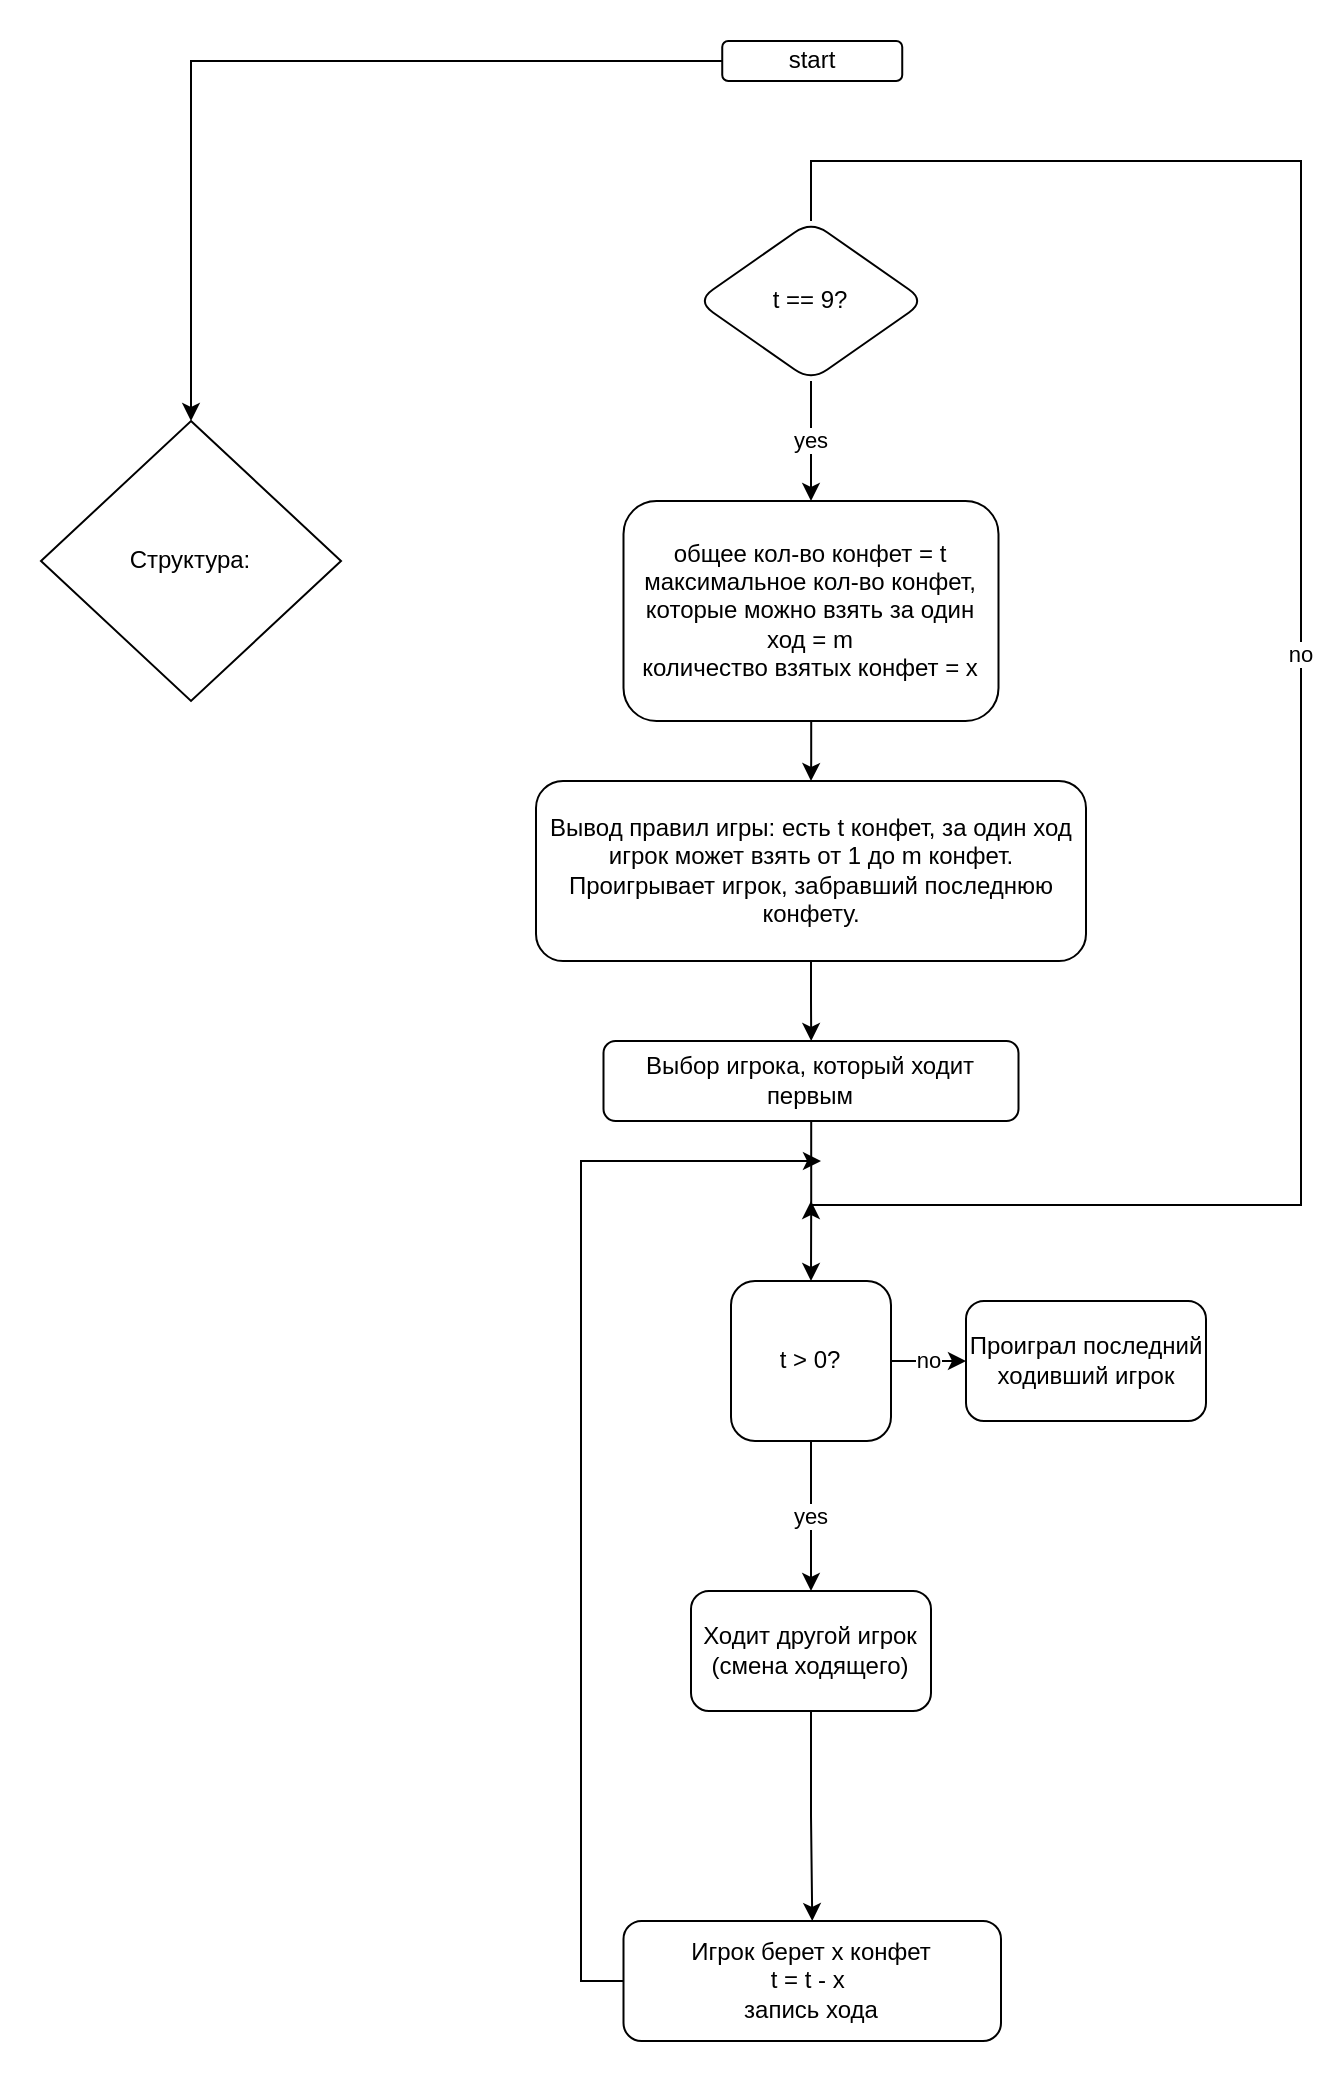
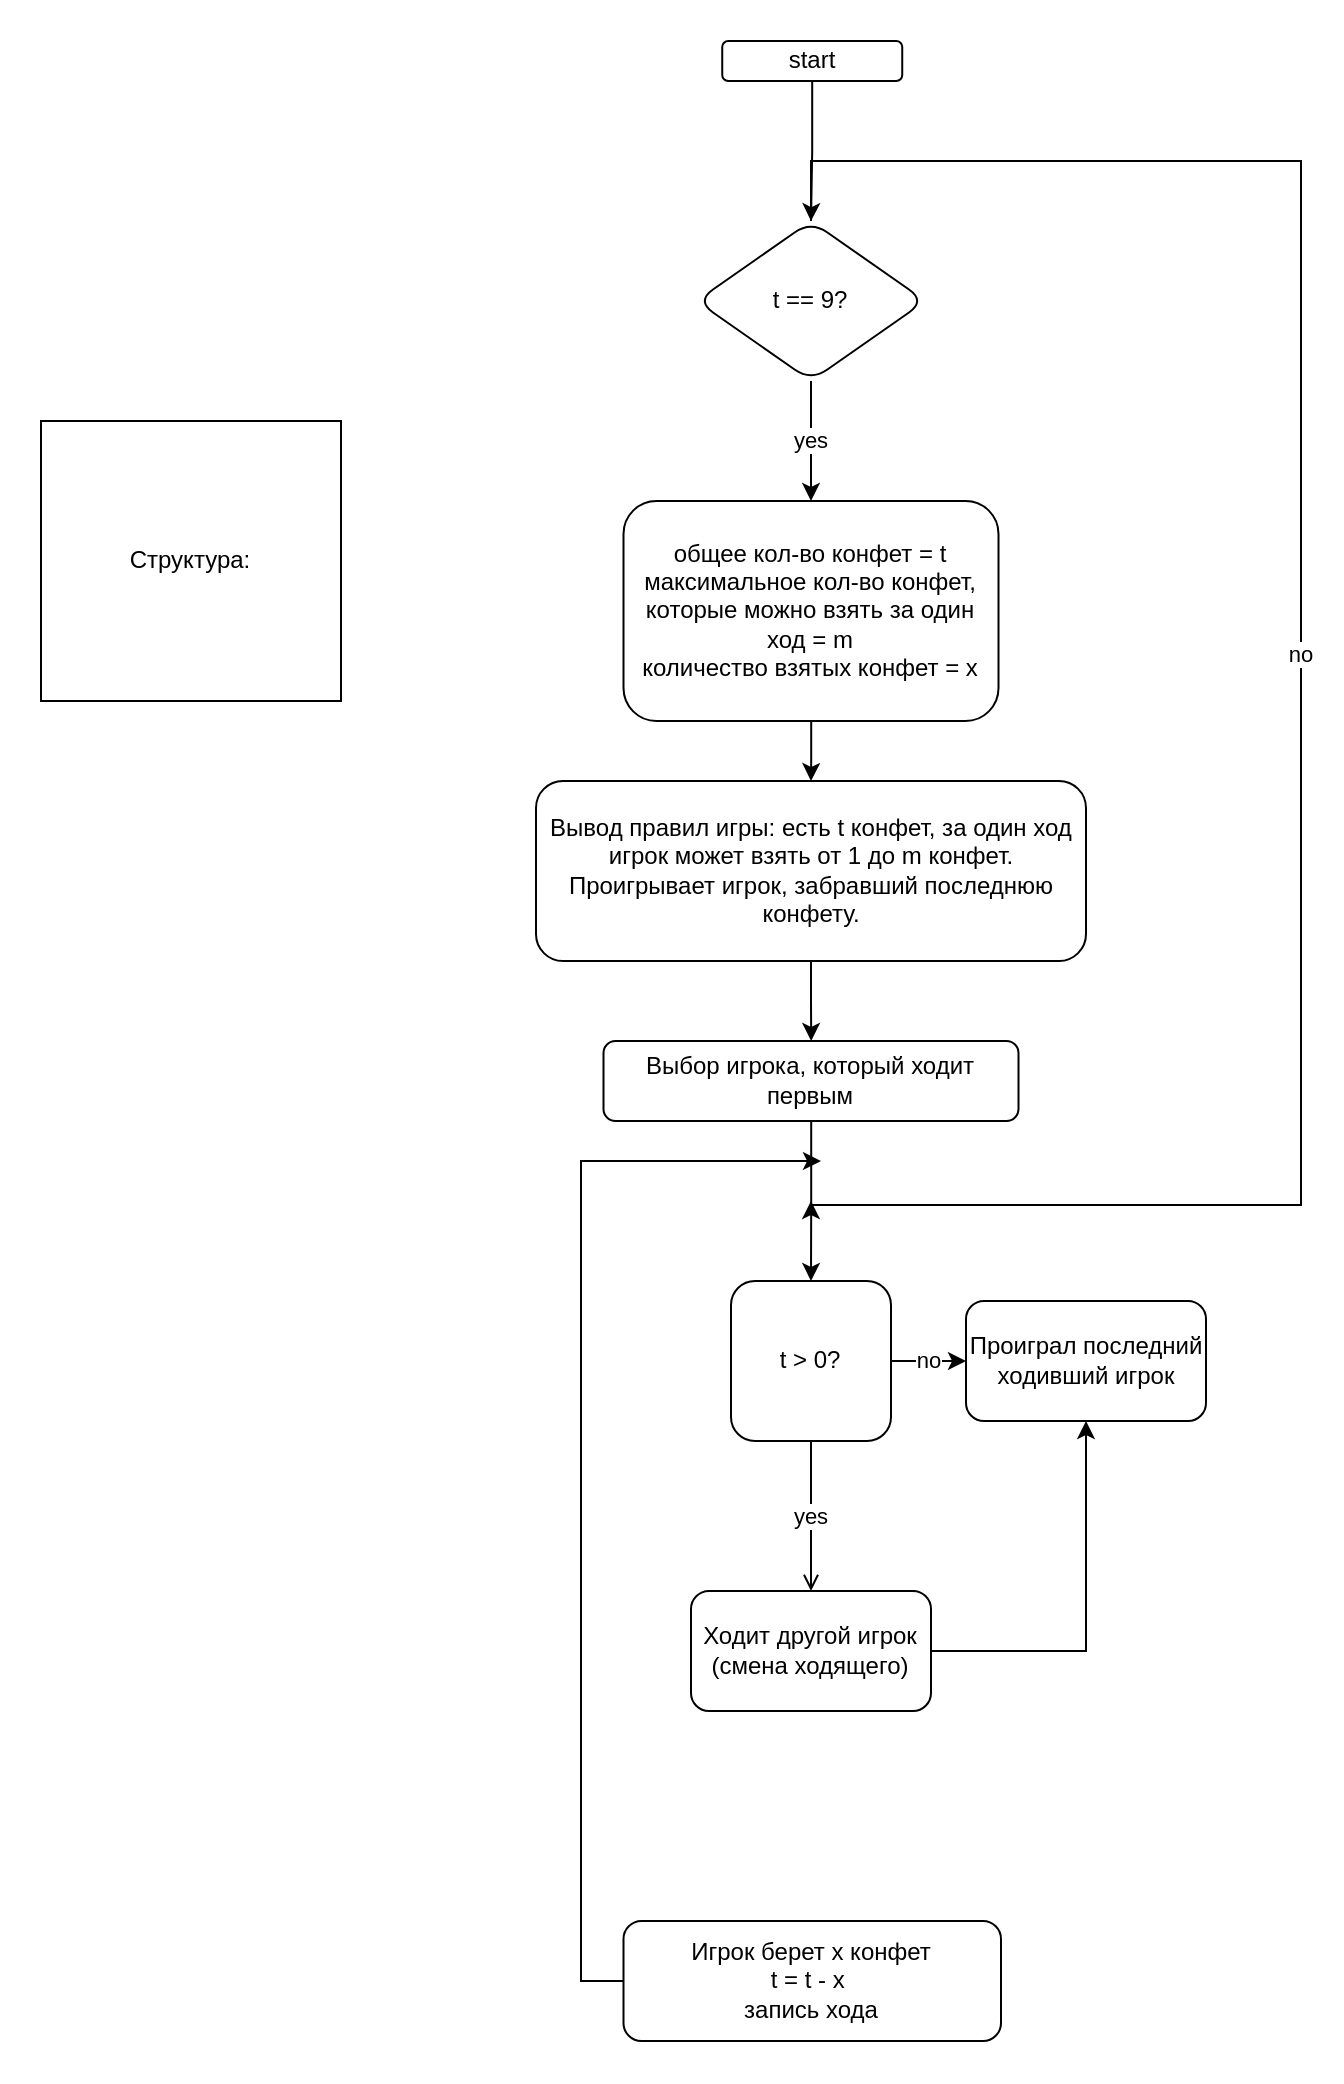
(283, 61) -> (812, 119)
(191, 561) -> (191, 561)
(811, 1576) -> (811, 1578)
(811, 1809) -> (1086, 1620)
